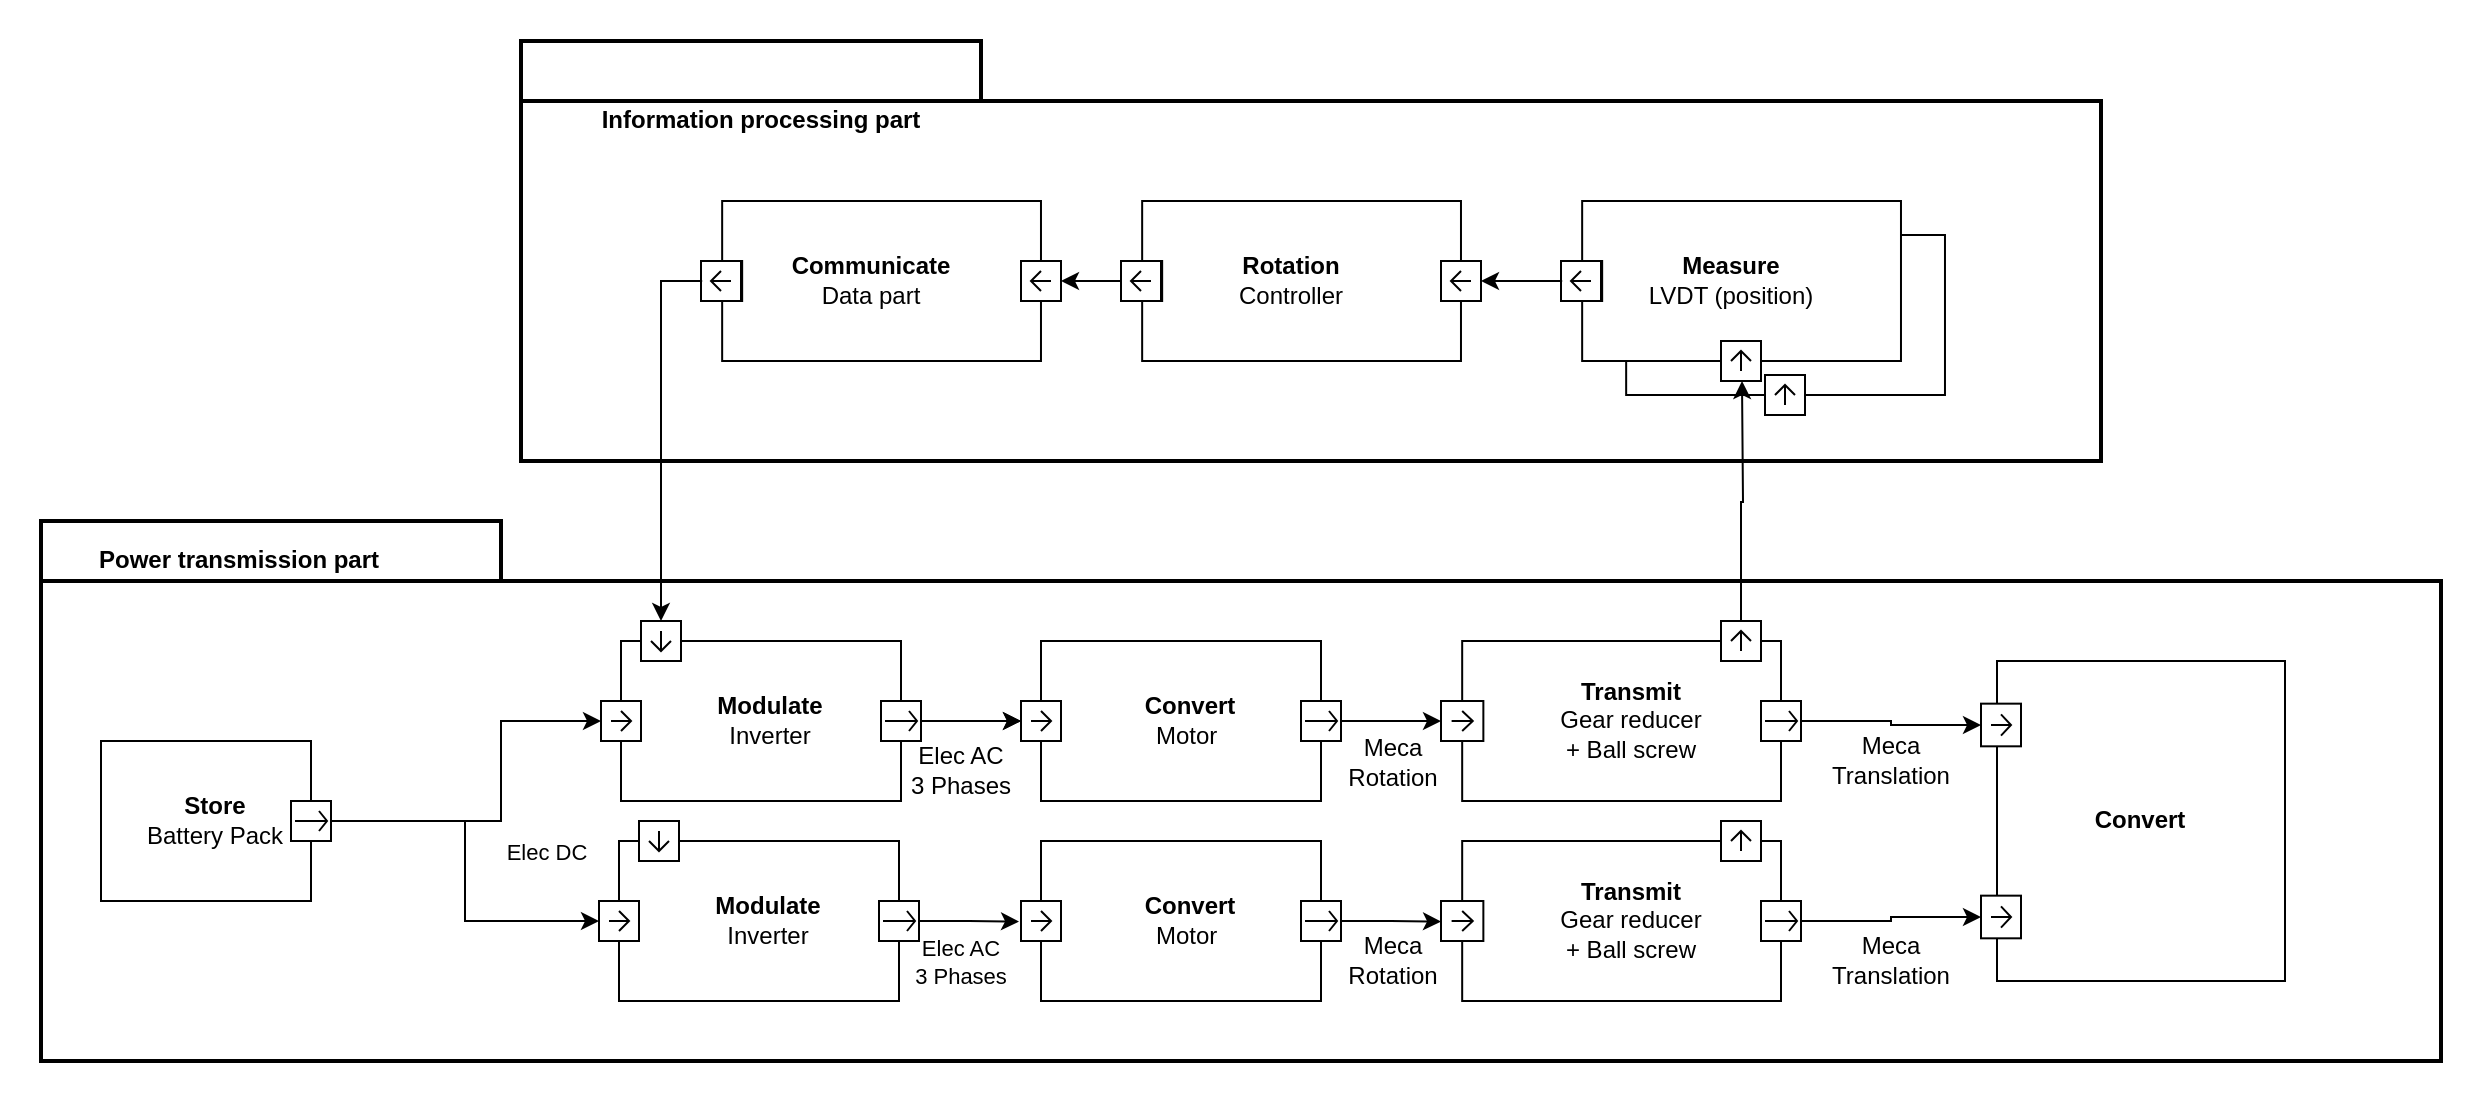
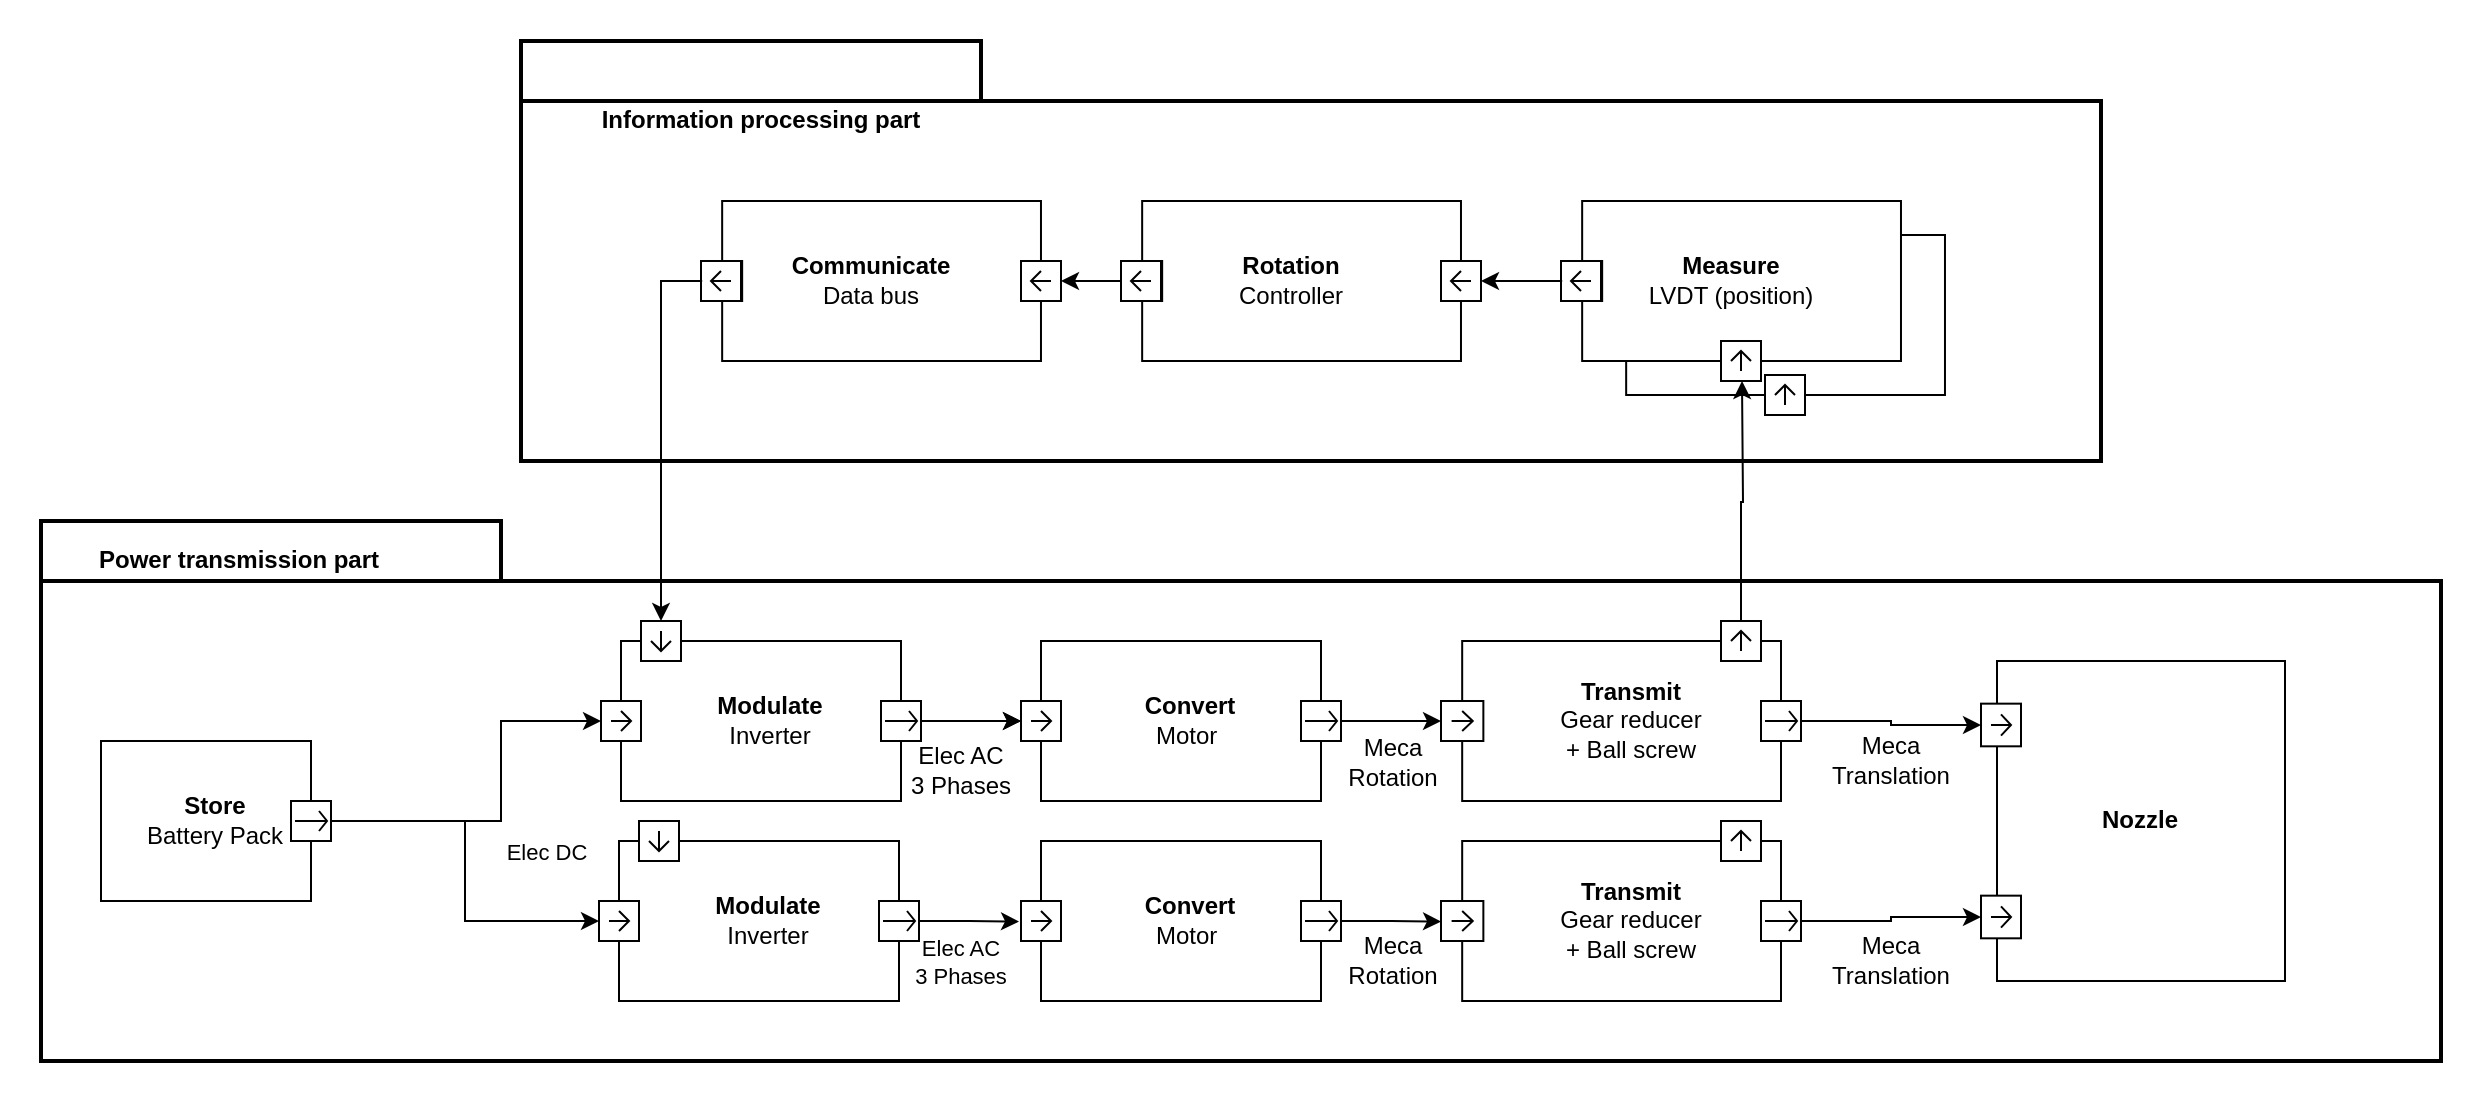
(872, 281) -> (872, 281)
(2141, 821) -> (2141, 821)
